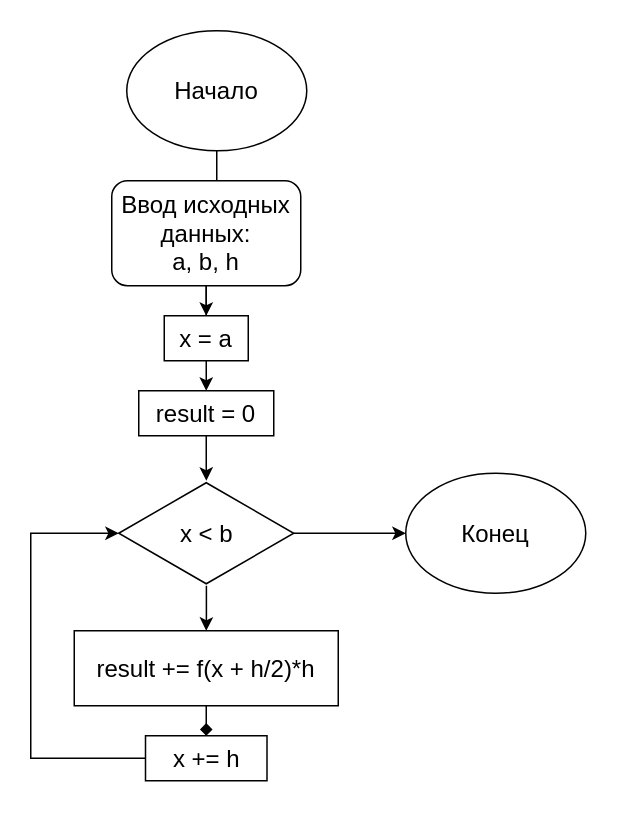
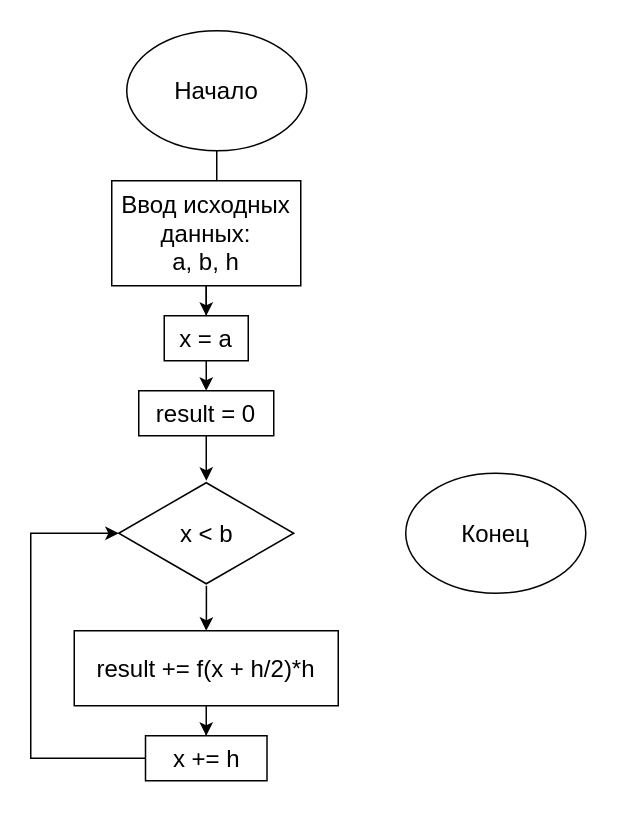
(206, 233) -> (206, 233)
(345, 533) -> none
(206, 723) -> (206, 724)
